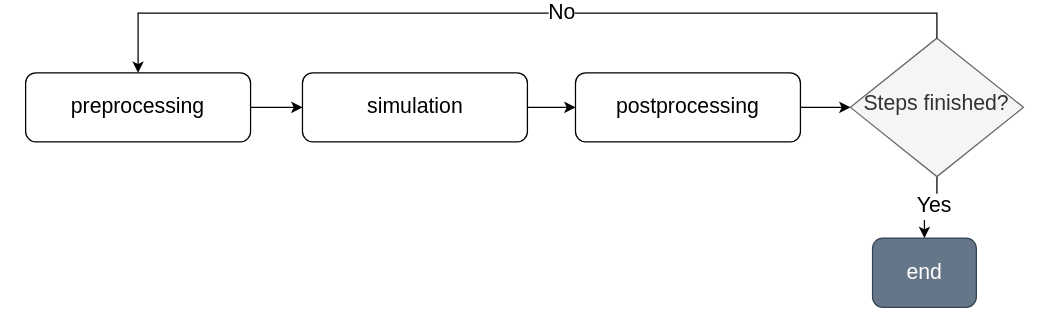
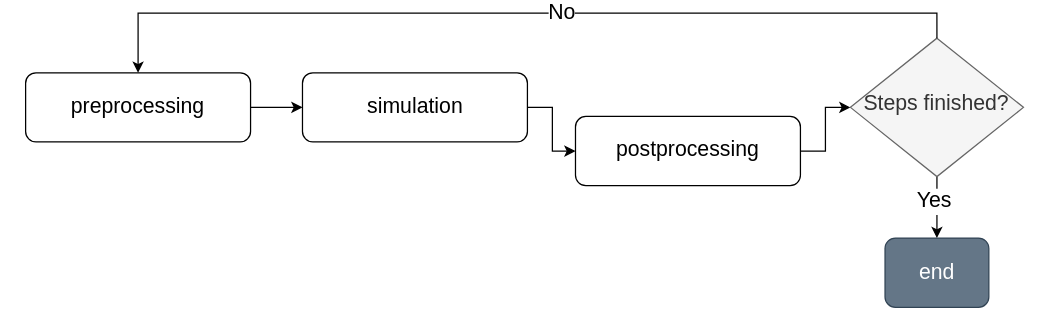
(688, 107) -> (688, 151)
(925, 273) -> (937, 273)
